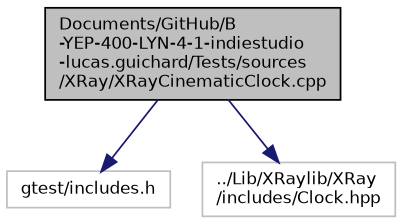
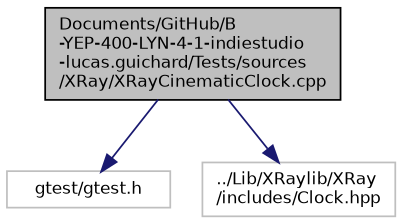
(89, 189) -> (89, 189)
